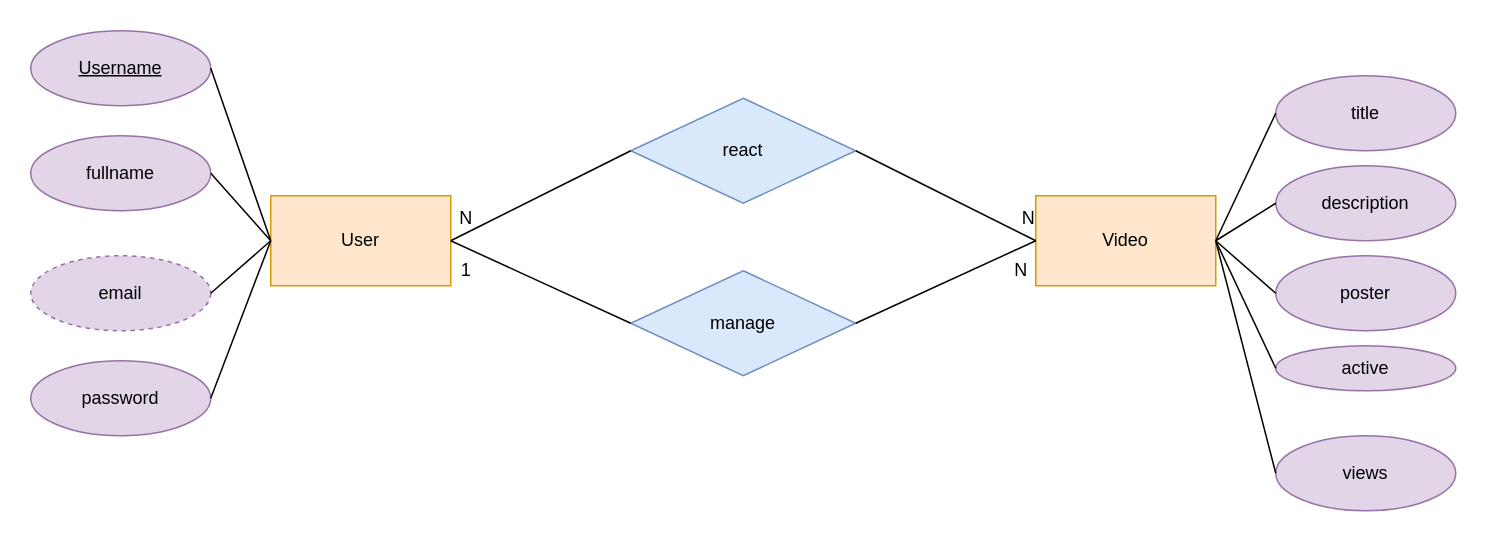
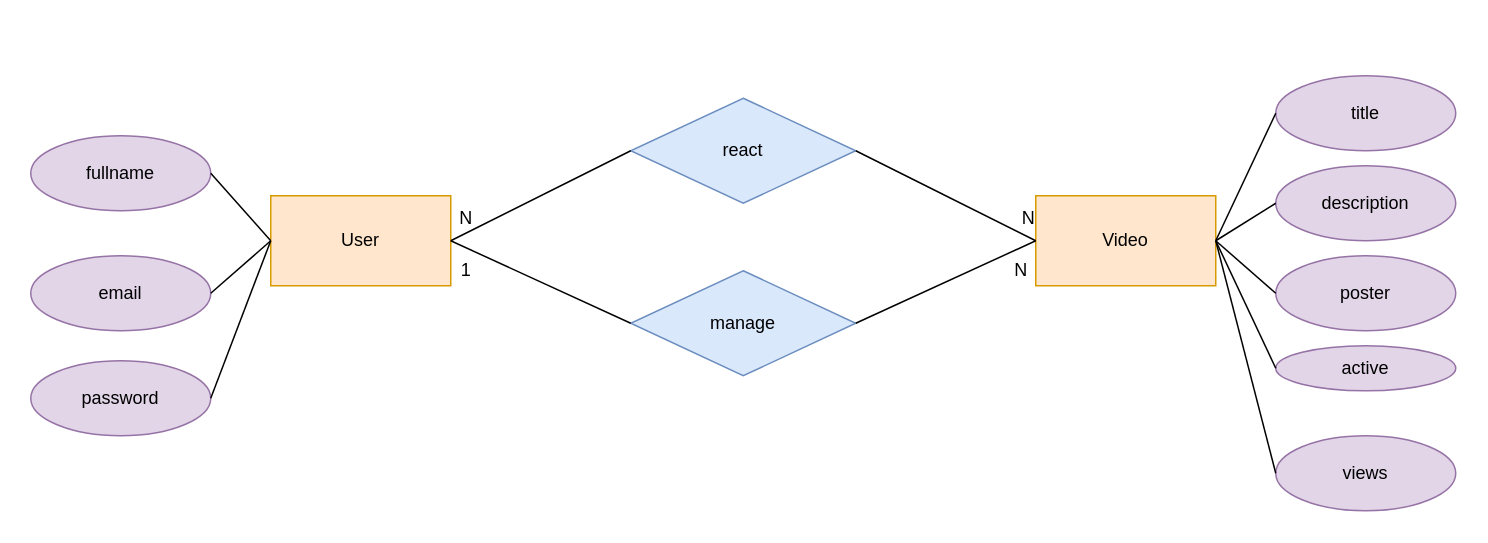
(121, 68) -> none
(240, 152) -> none
(121, 293) -> (121, 293)
